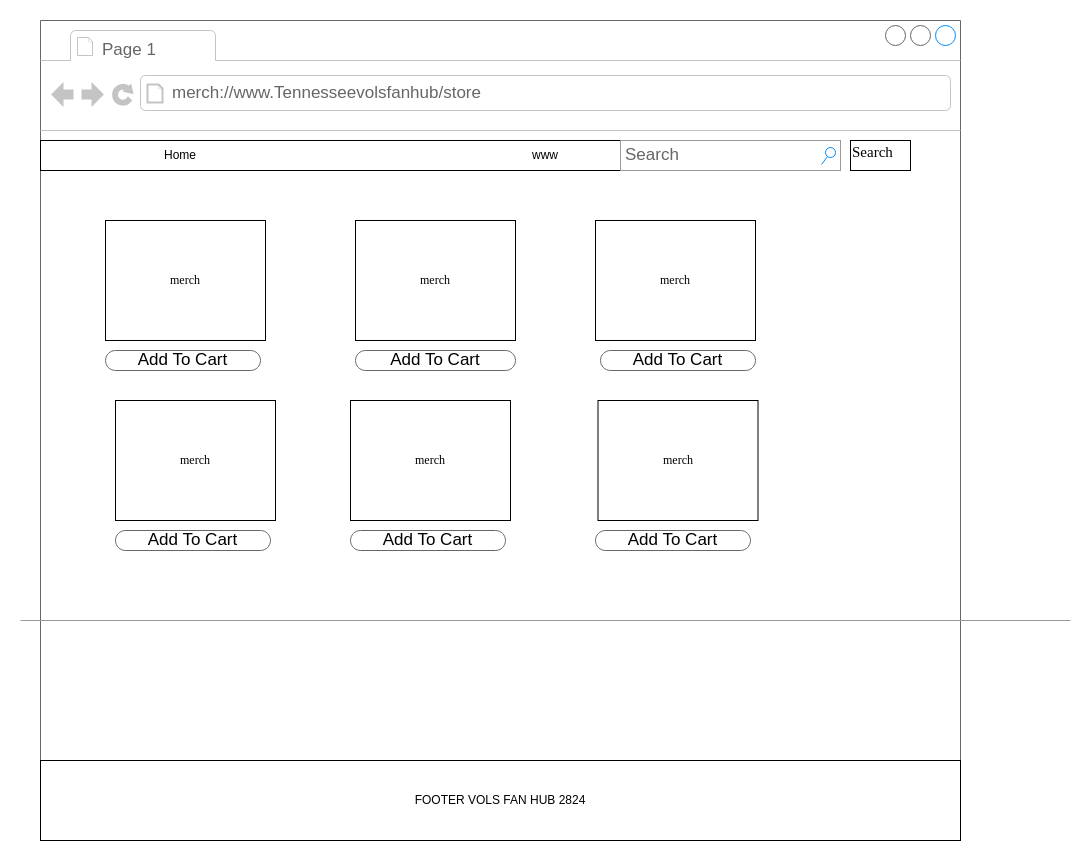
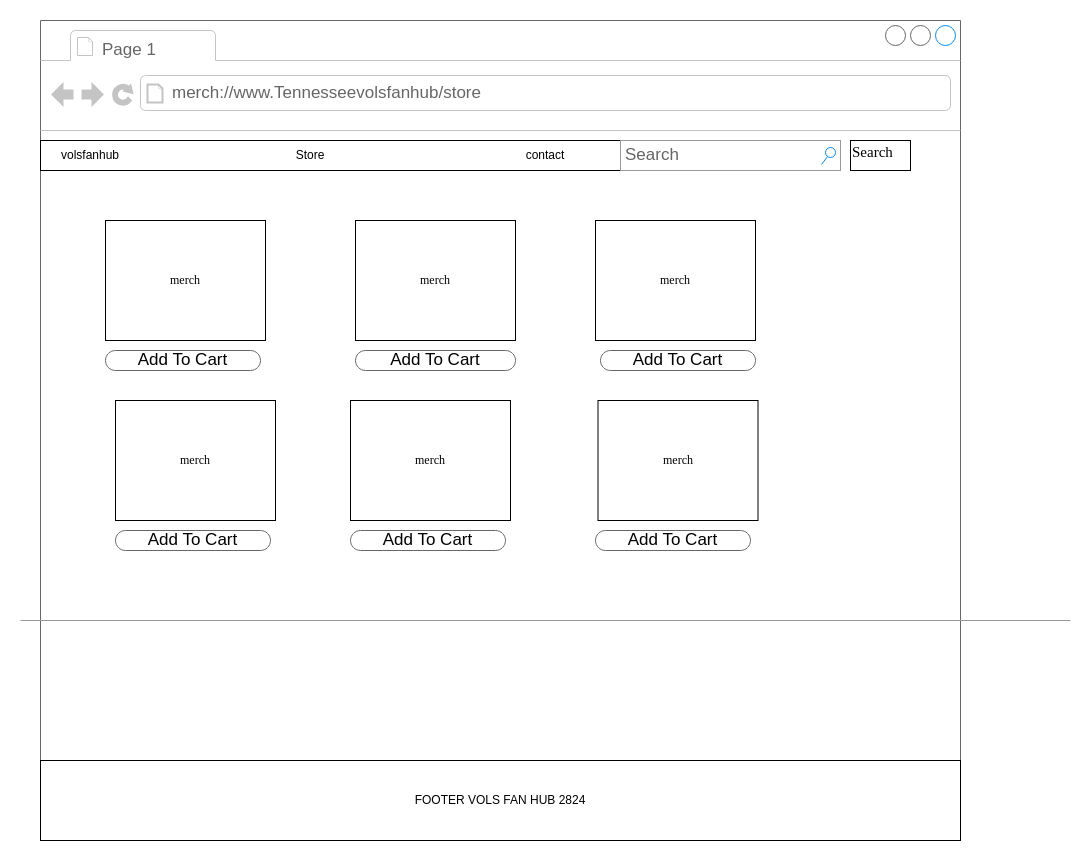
none -> (91, 156)
(181, 156) -> none
none -> (311, 156)
(546, 156) -> (546, 156)
